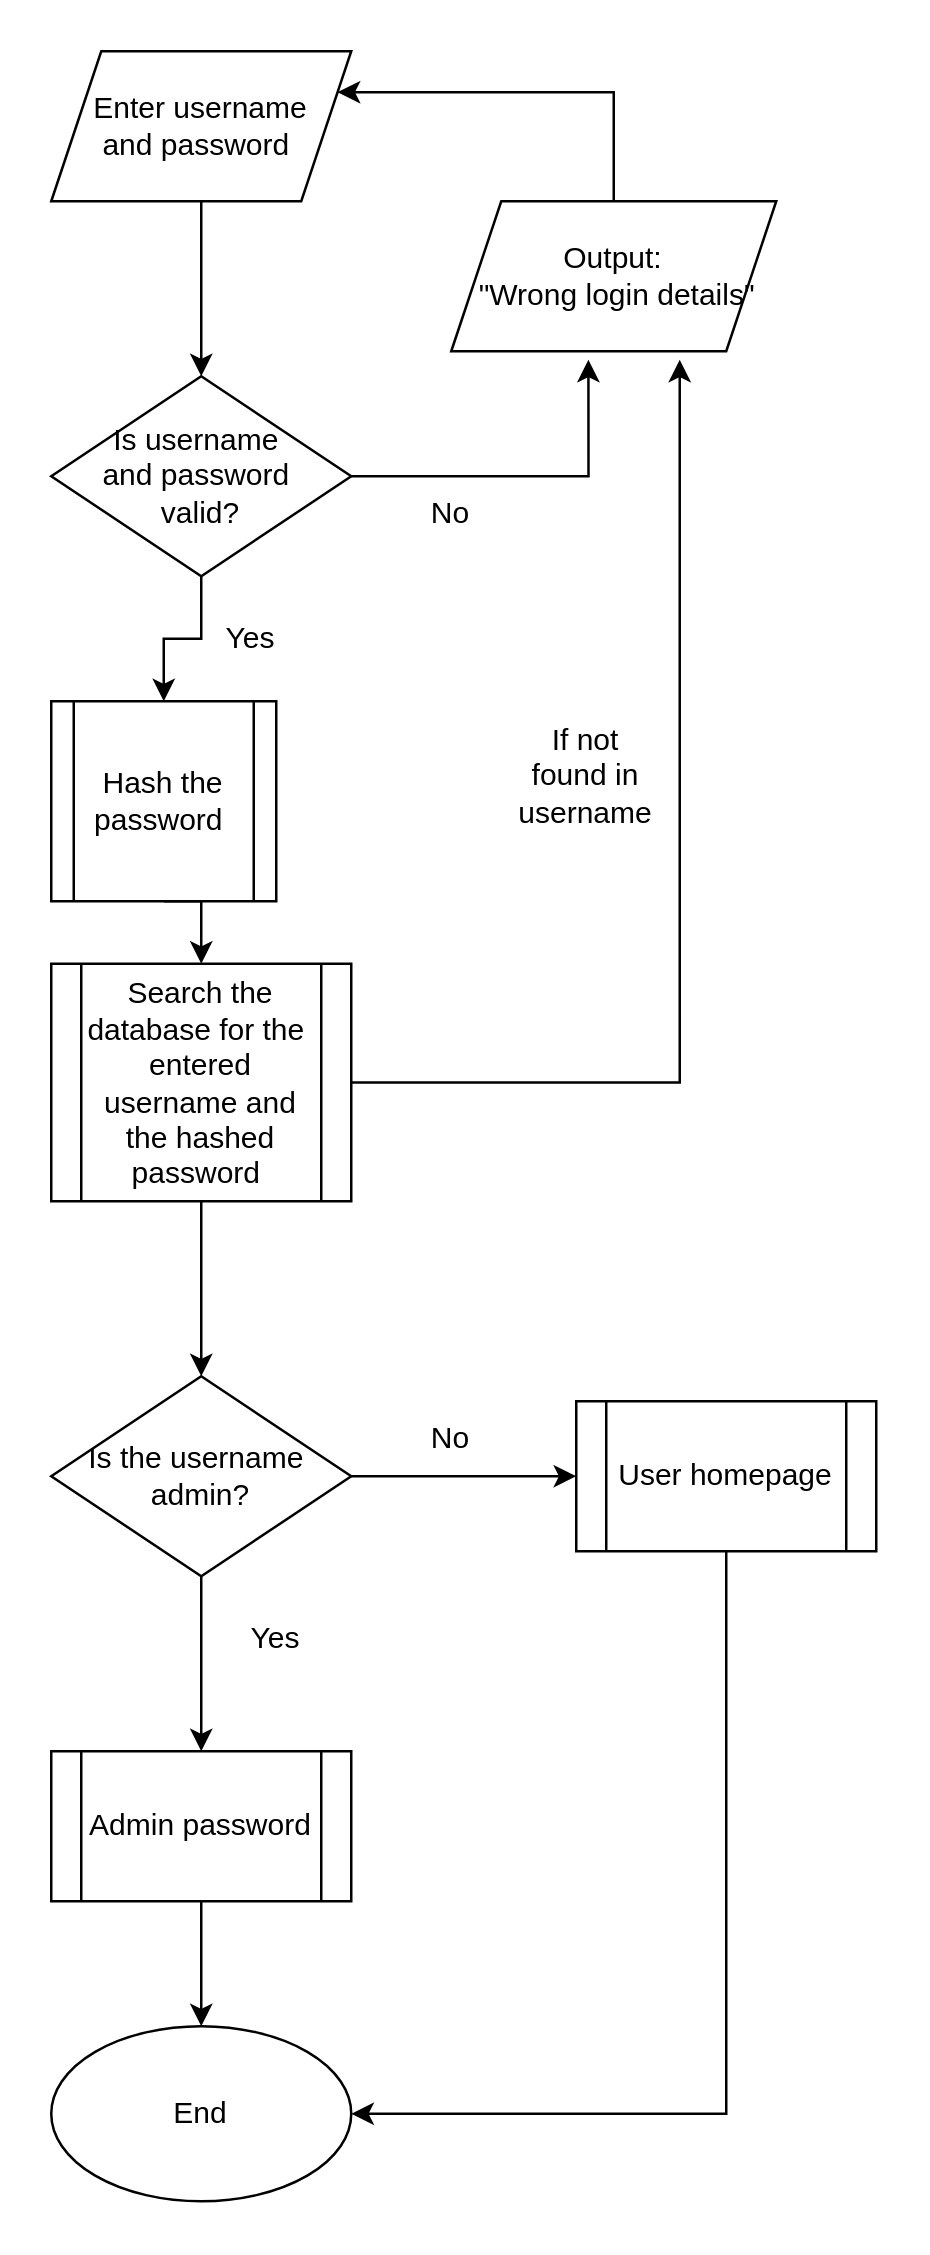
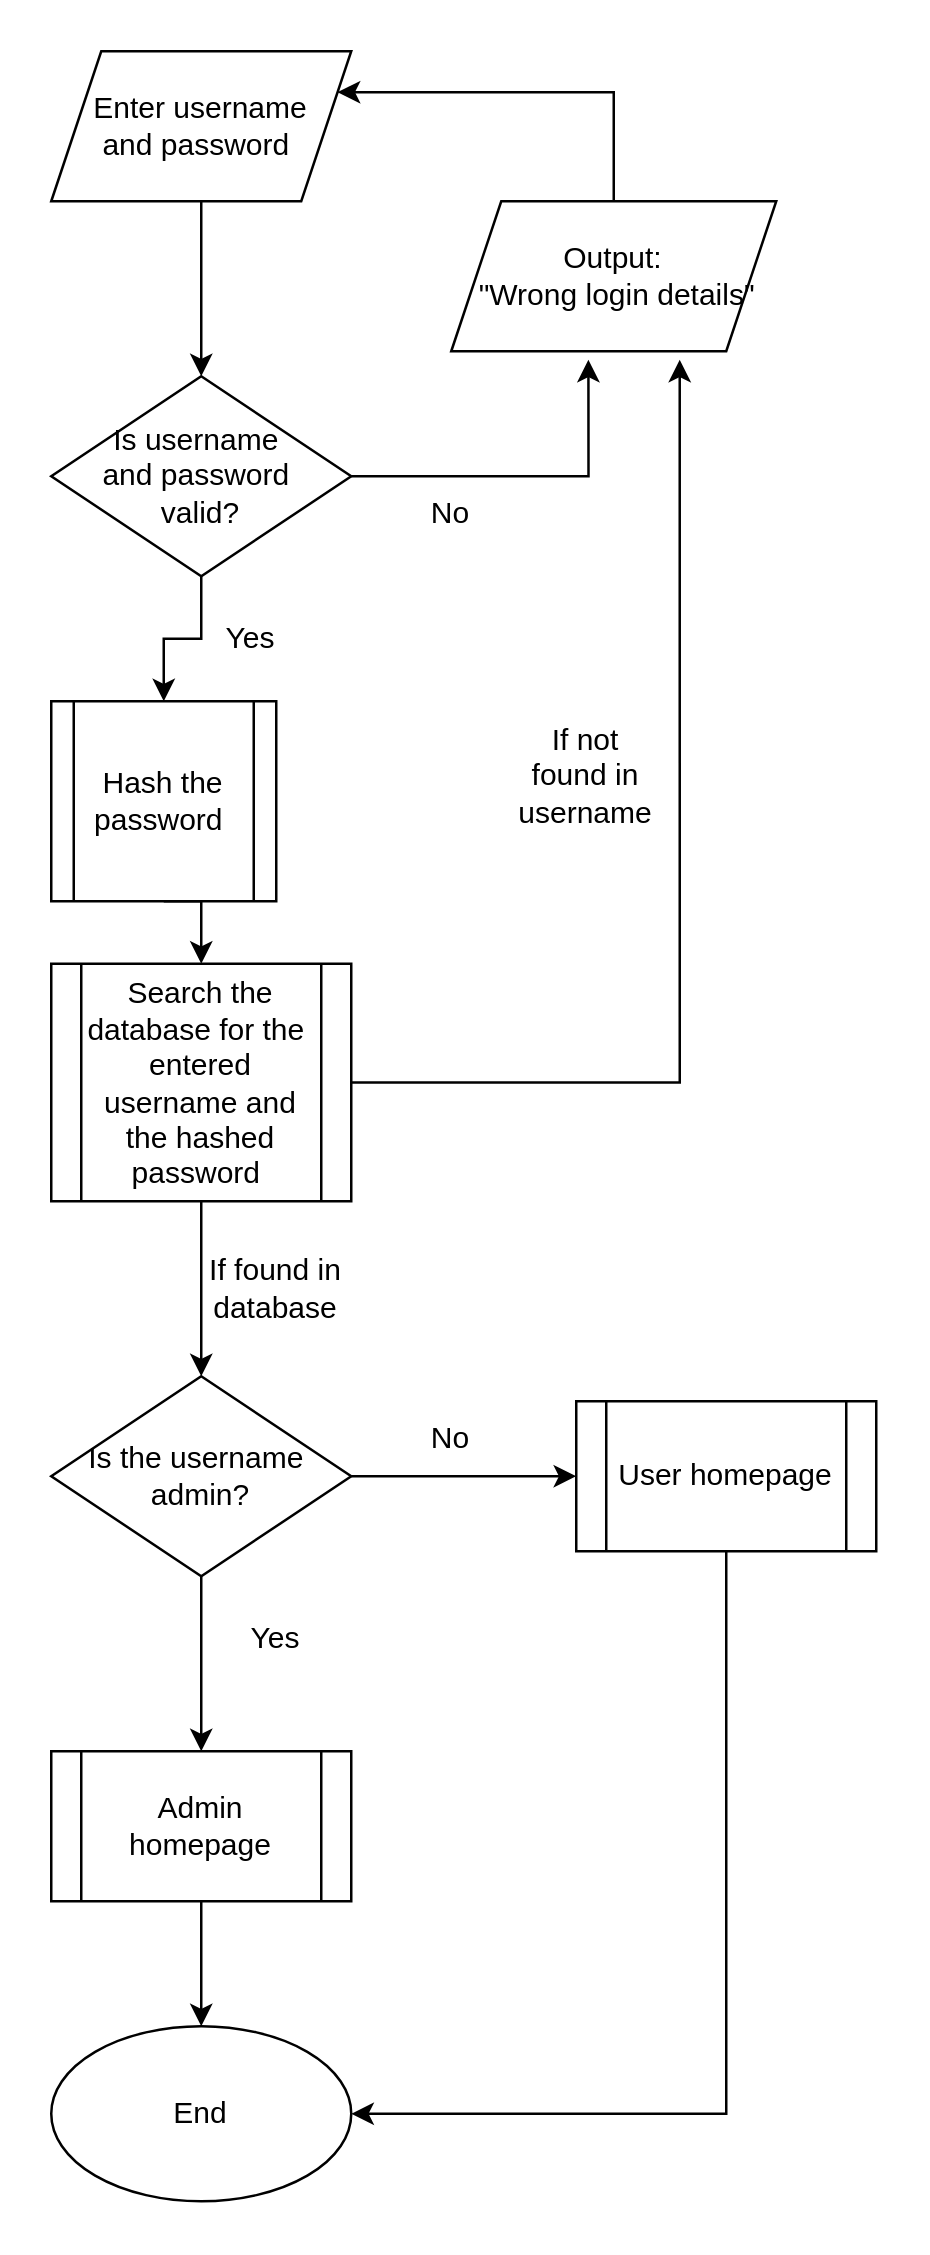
none -> (276, 1289)
(201, 1826) -> (201, 1826)
